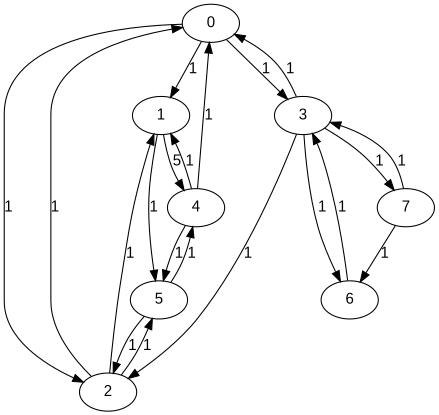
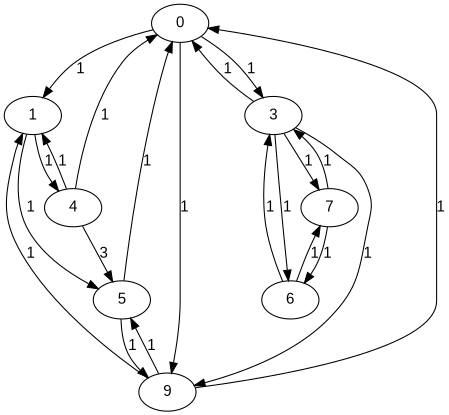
(177, 162) -> (49, 162)
(179, 254) -> (104, 254)
none -> (305, 258)
(183, 261) -> (142, 165)
(108, 392) -> (167, 392)
